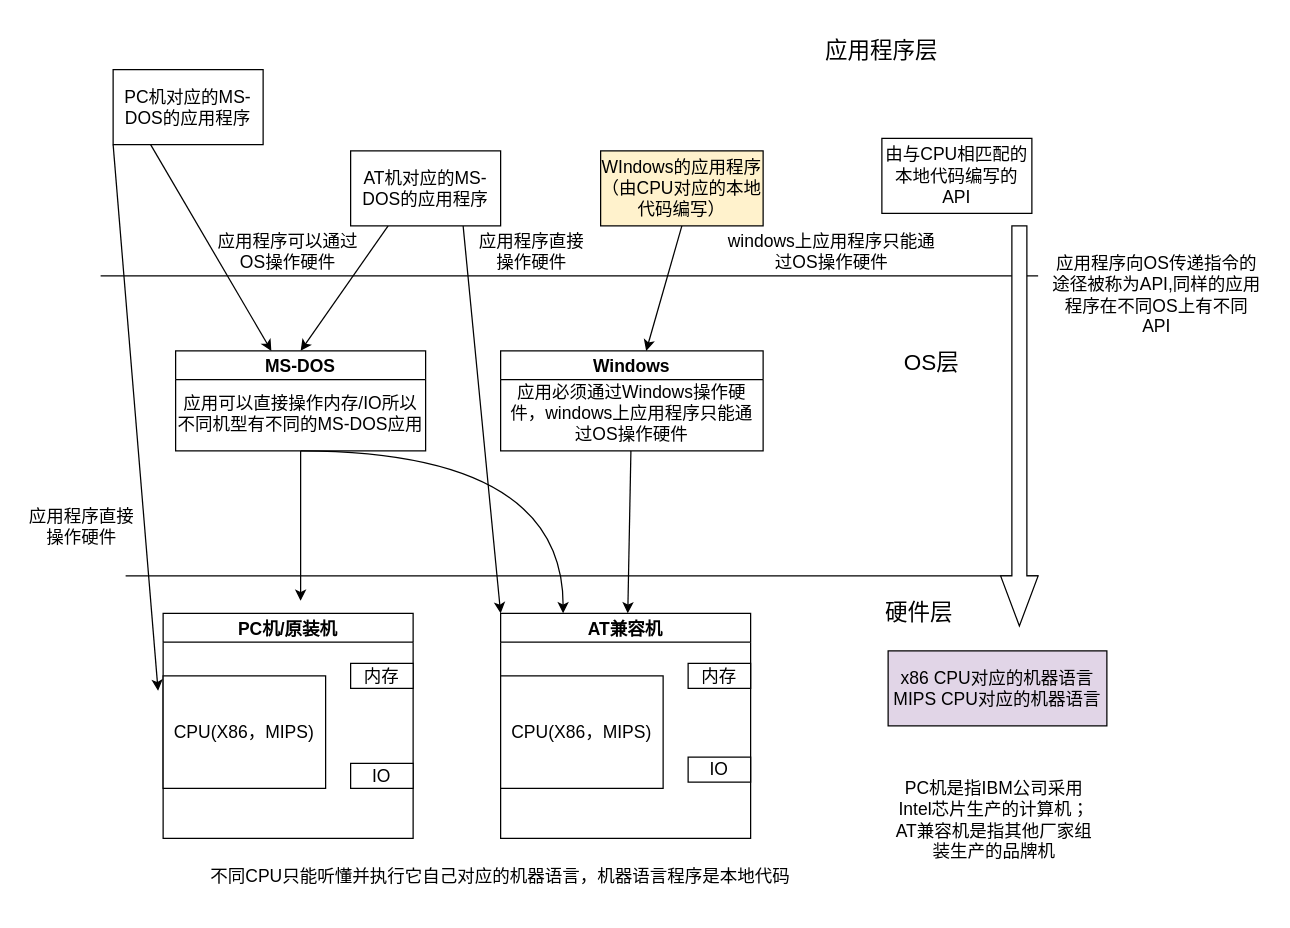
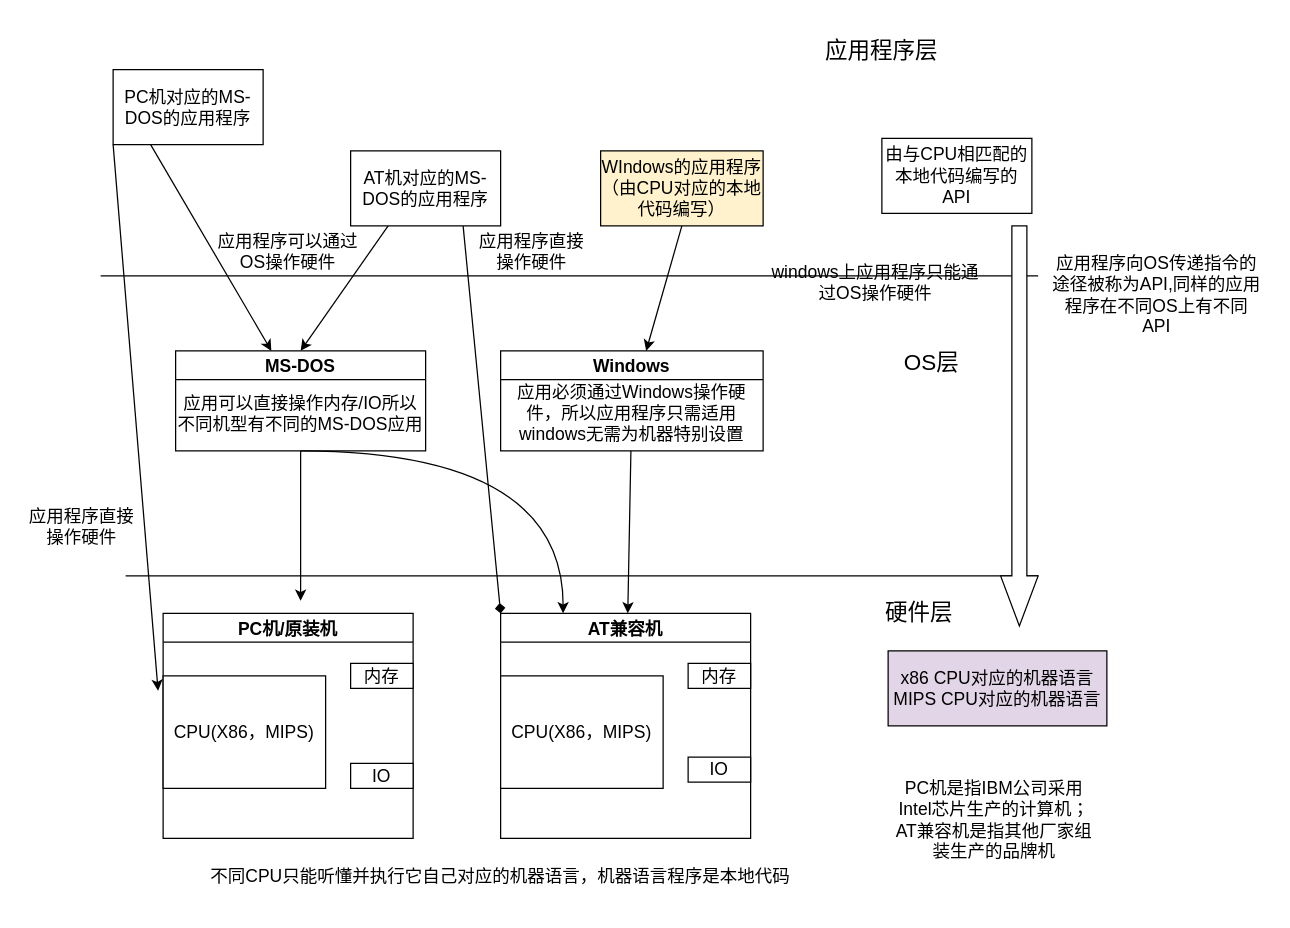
(832, 251) -> (876, 282)
(632, 413) -> (632, 413)
(500, 603) -> (500, 603)
